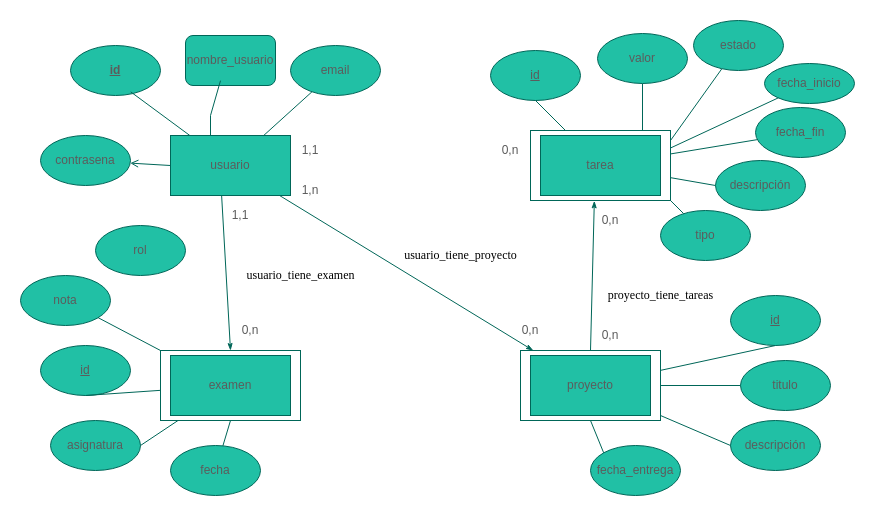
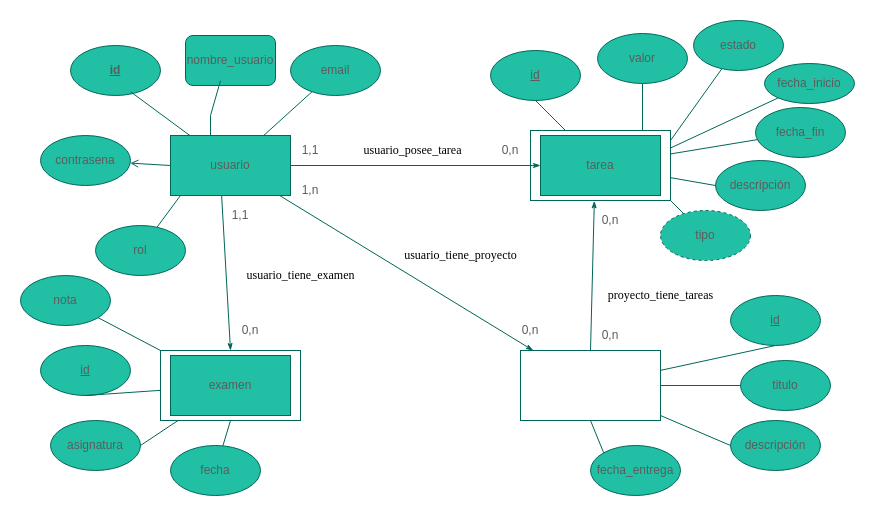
none -> (413, 166)
none -> (169, 211)
(706, 236) -> (706, 236)
(591, 386) -> none
